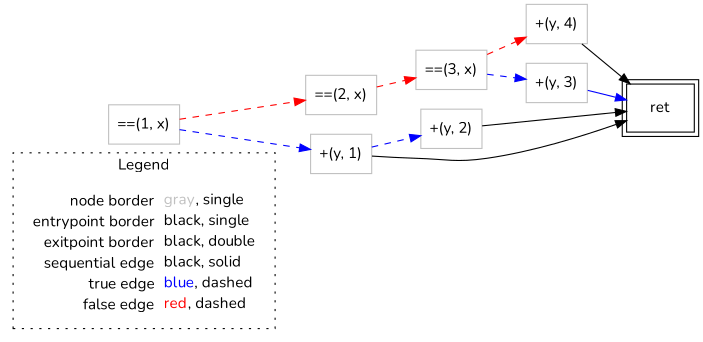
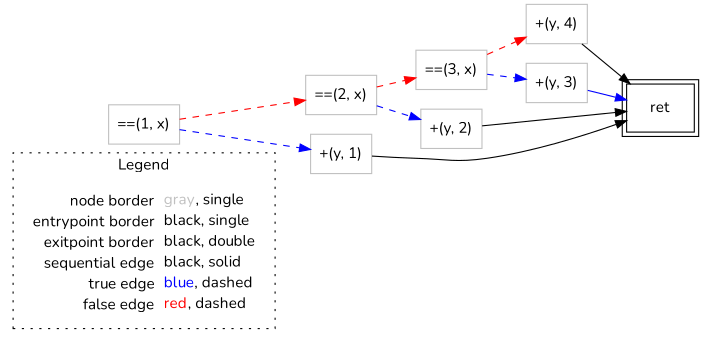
(391, 143) -> (393, 111)
